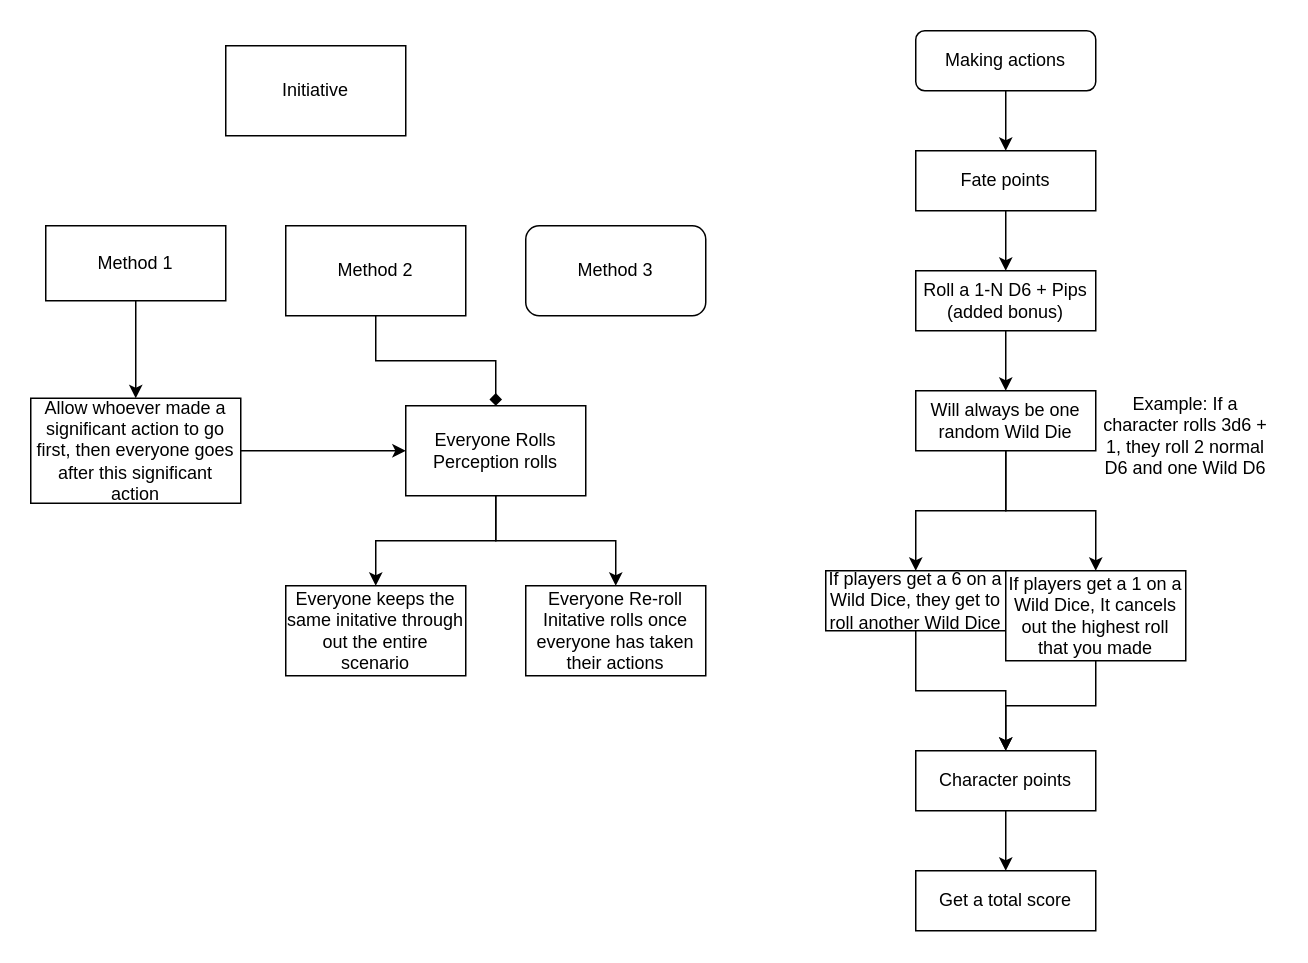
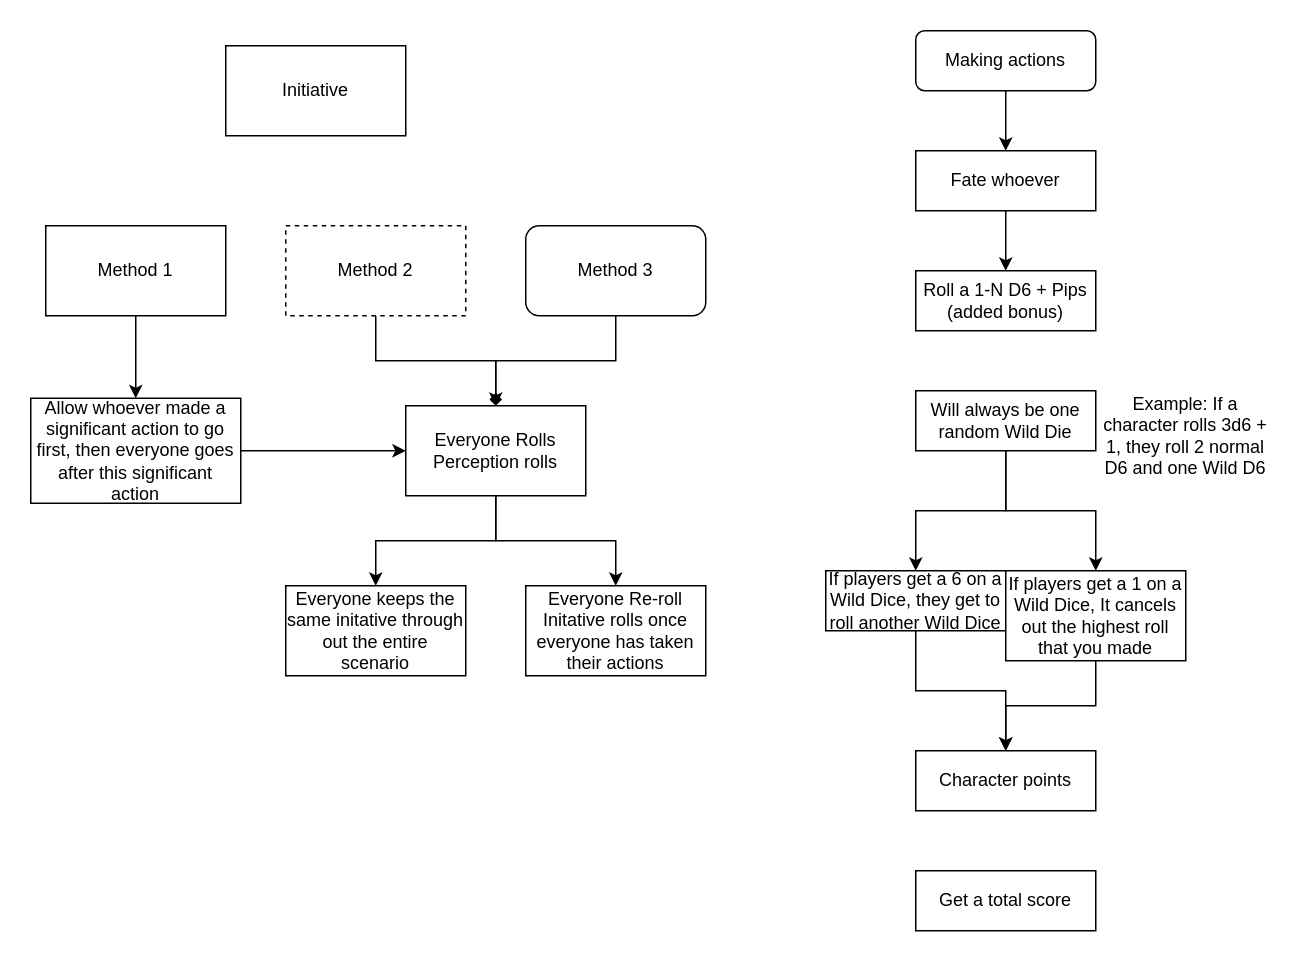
(1006, 181) -> (1006, 181)
(136, 263) -> (136, 271)
(376, 271) -> (376, 271)
(1006, 356) -> none
none -> (580, 361)
(1006, 836) -> none
